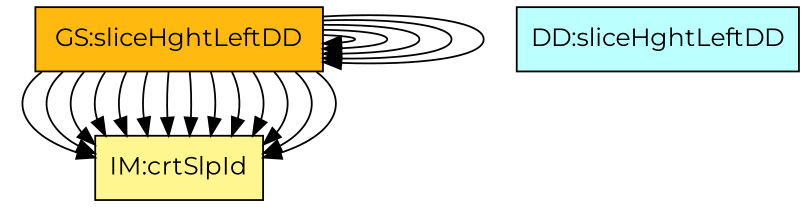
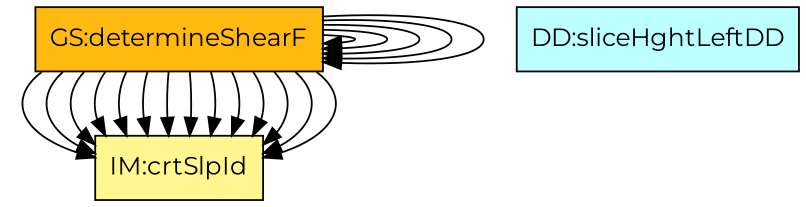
(179, 39) -> (179, 39)
